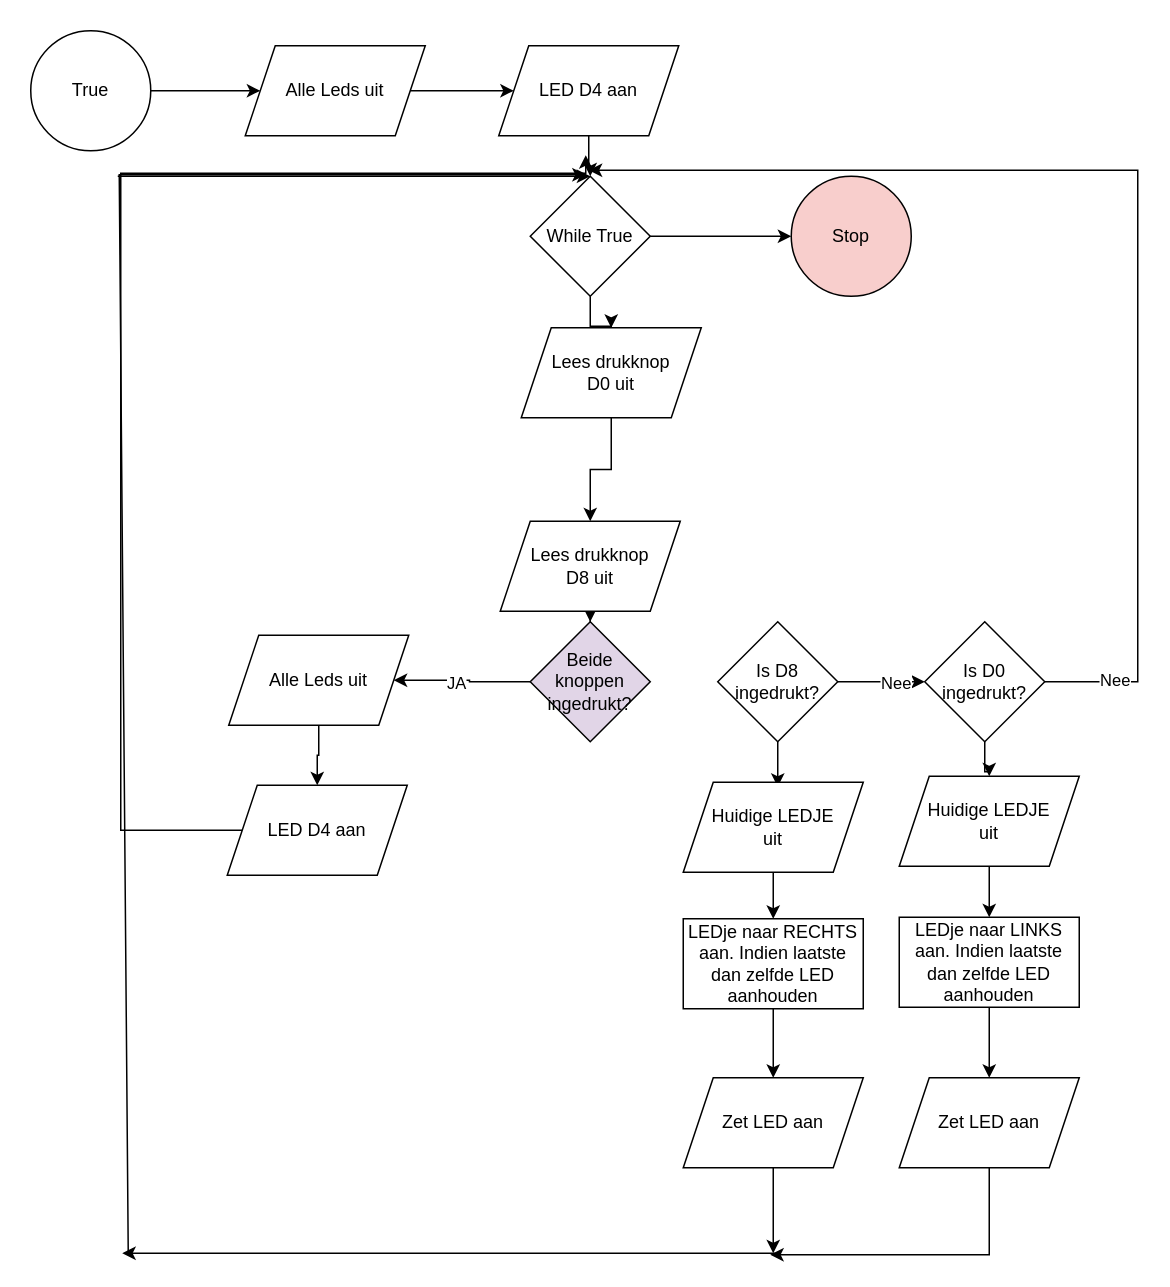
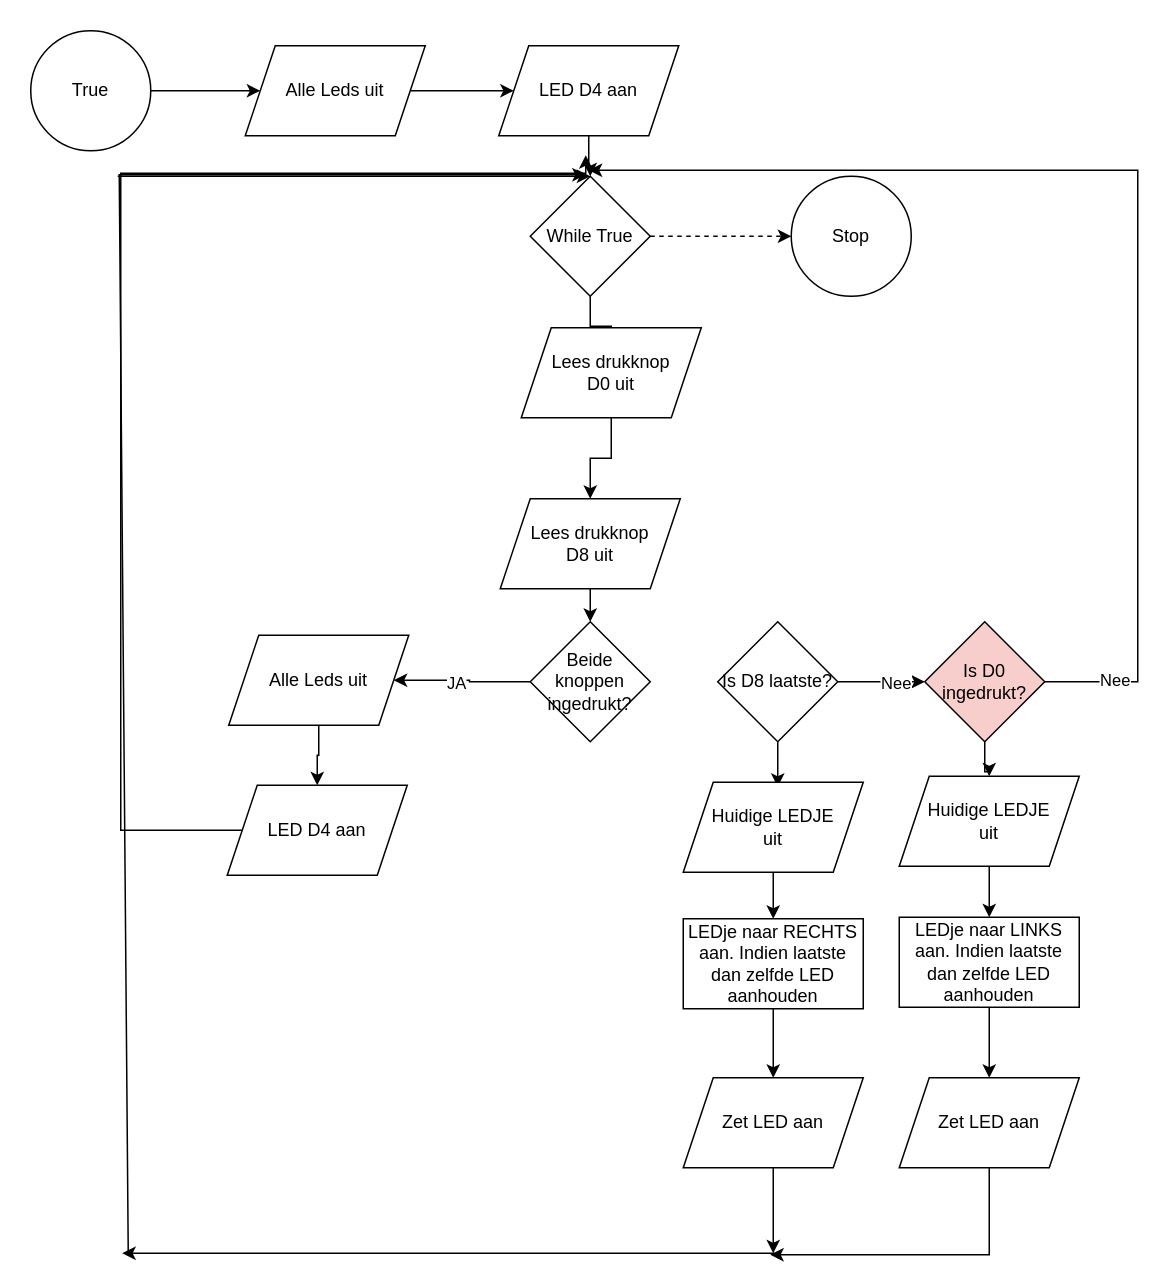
(714, 236) -> (714, 236)
(851, 236) -> (851, 236)
(611, 324) -> (609, 326)
(590, 566) -> (590, 544)
(590, 682) -> (590, 682)
(778, 682) -> (778, 682)
(985, 682) -> (985, 682)
